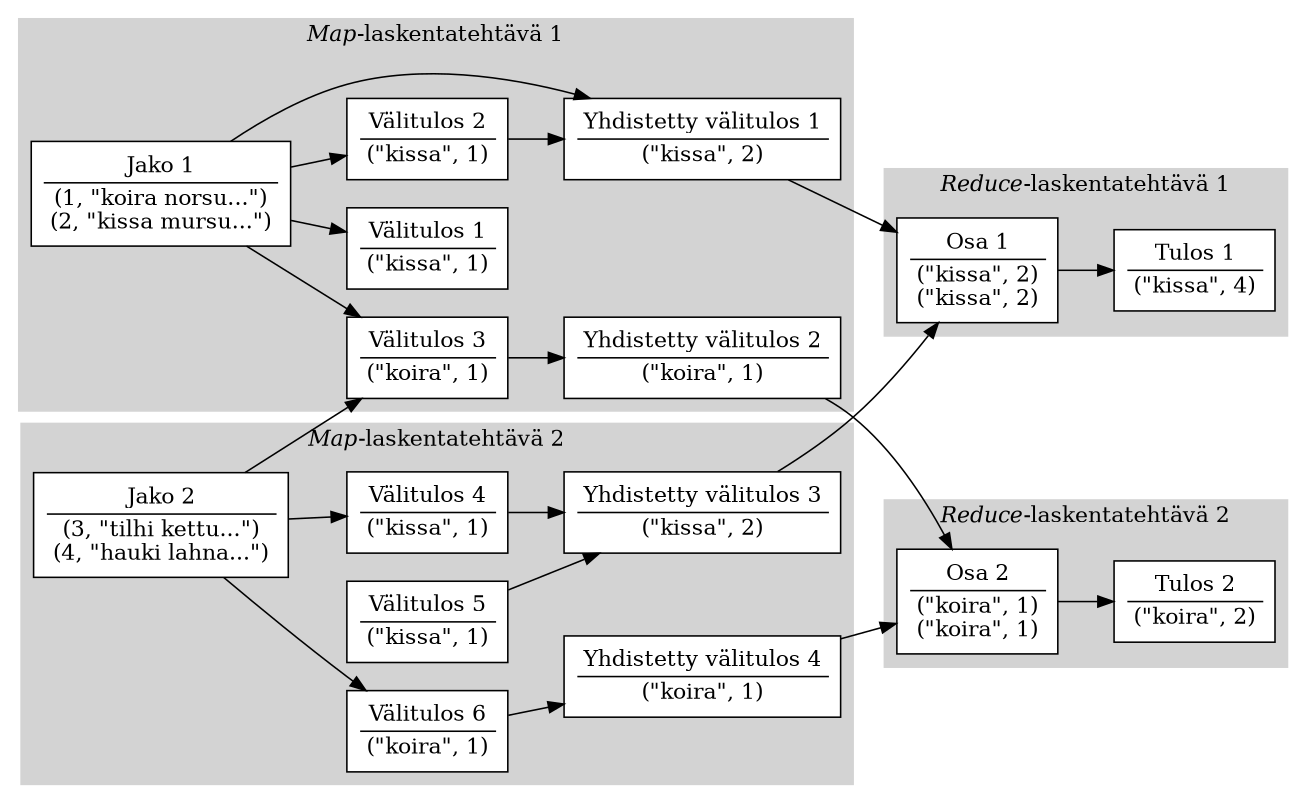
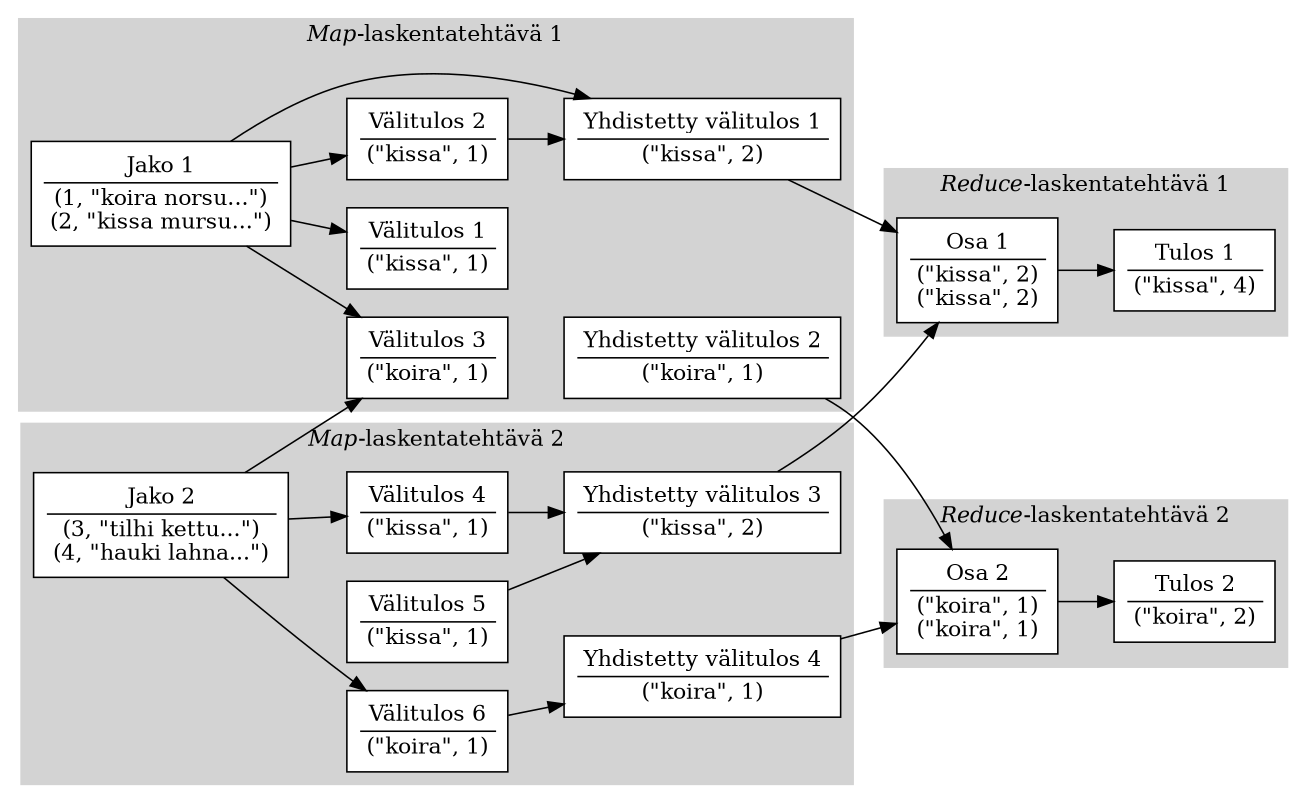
(528, 358) -> none
